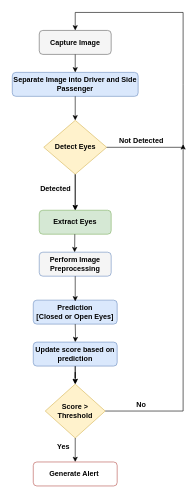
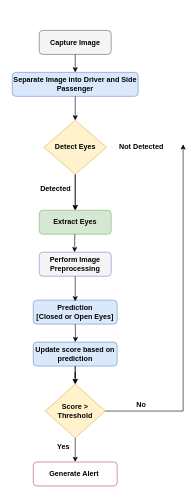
(129, 12) -> none
(141, 141) -> (141, 147)
